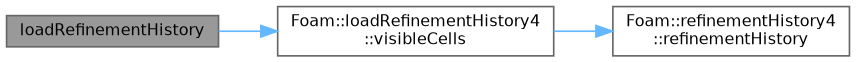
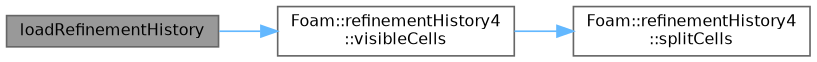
(416, 31) -> (396, 31)
(731, 31) -> (692, 31)
